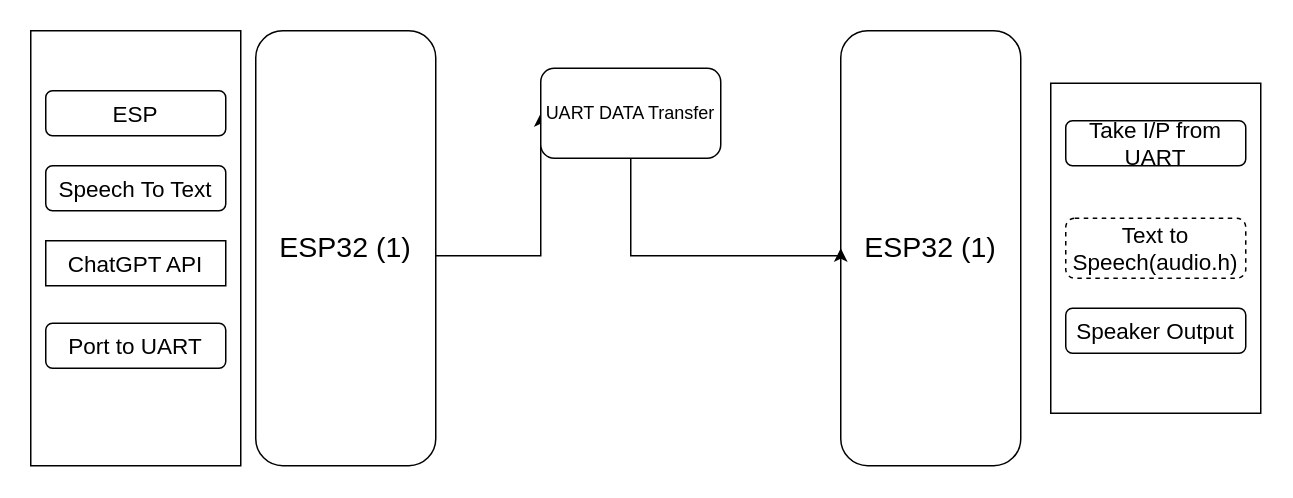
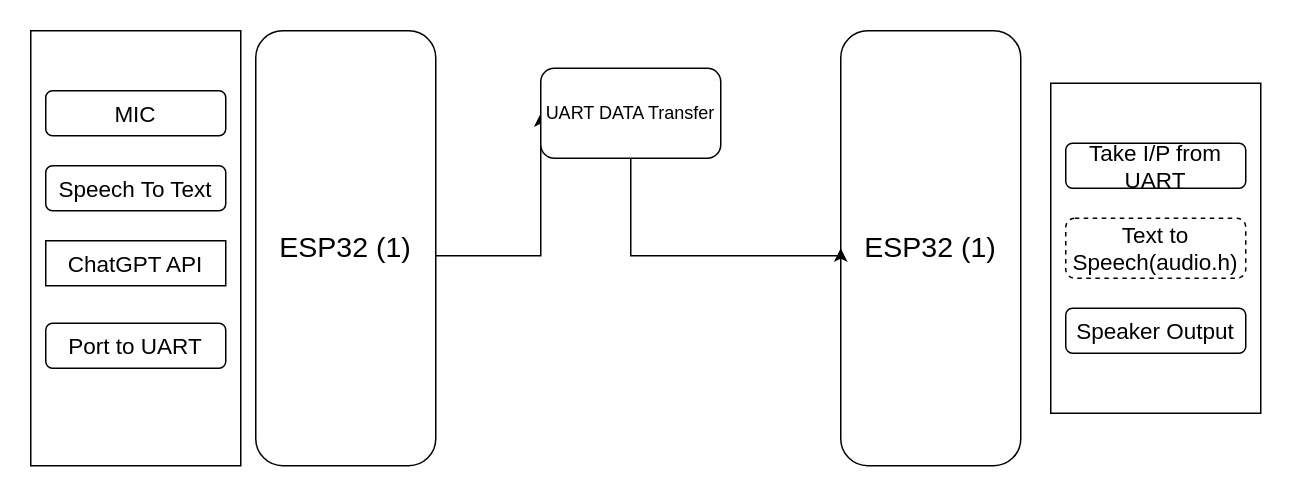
(136, 113) -> (136, 113)
(1156, 143) -> (1156, 166)
